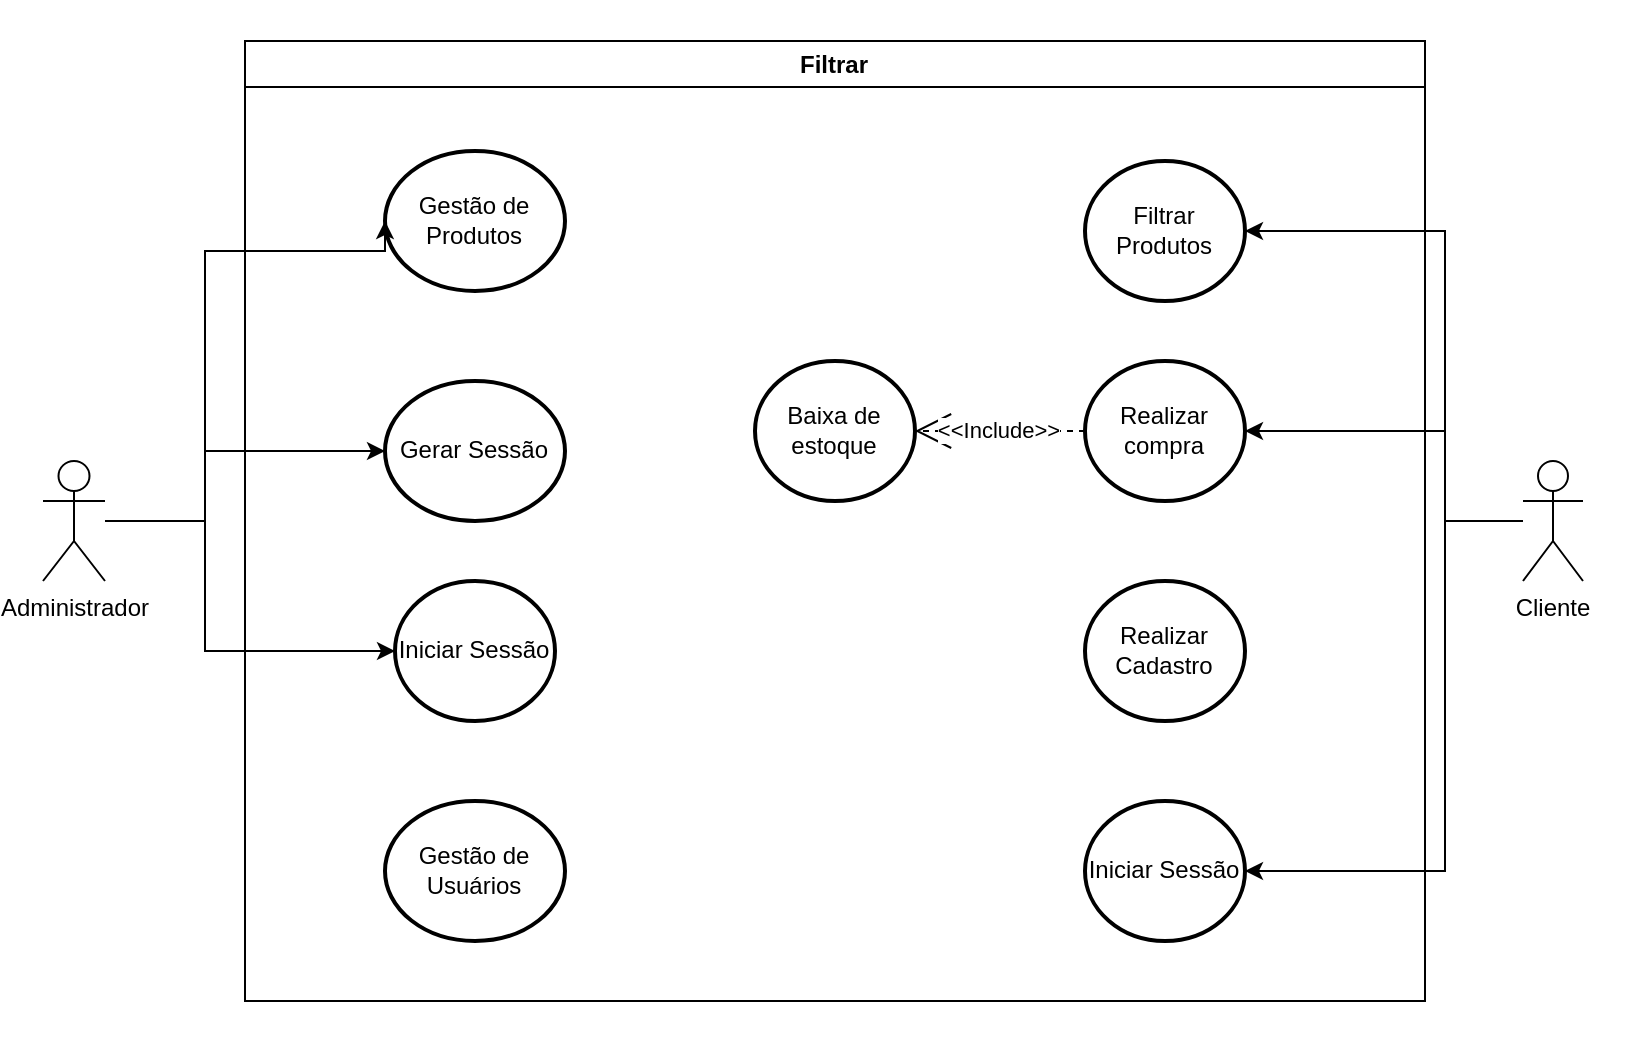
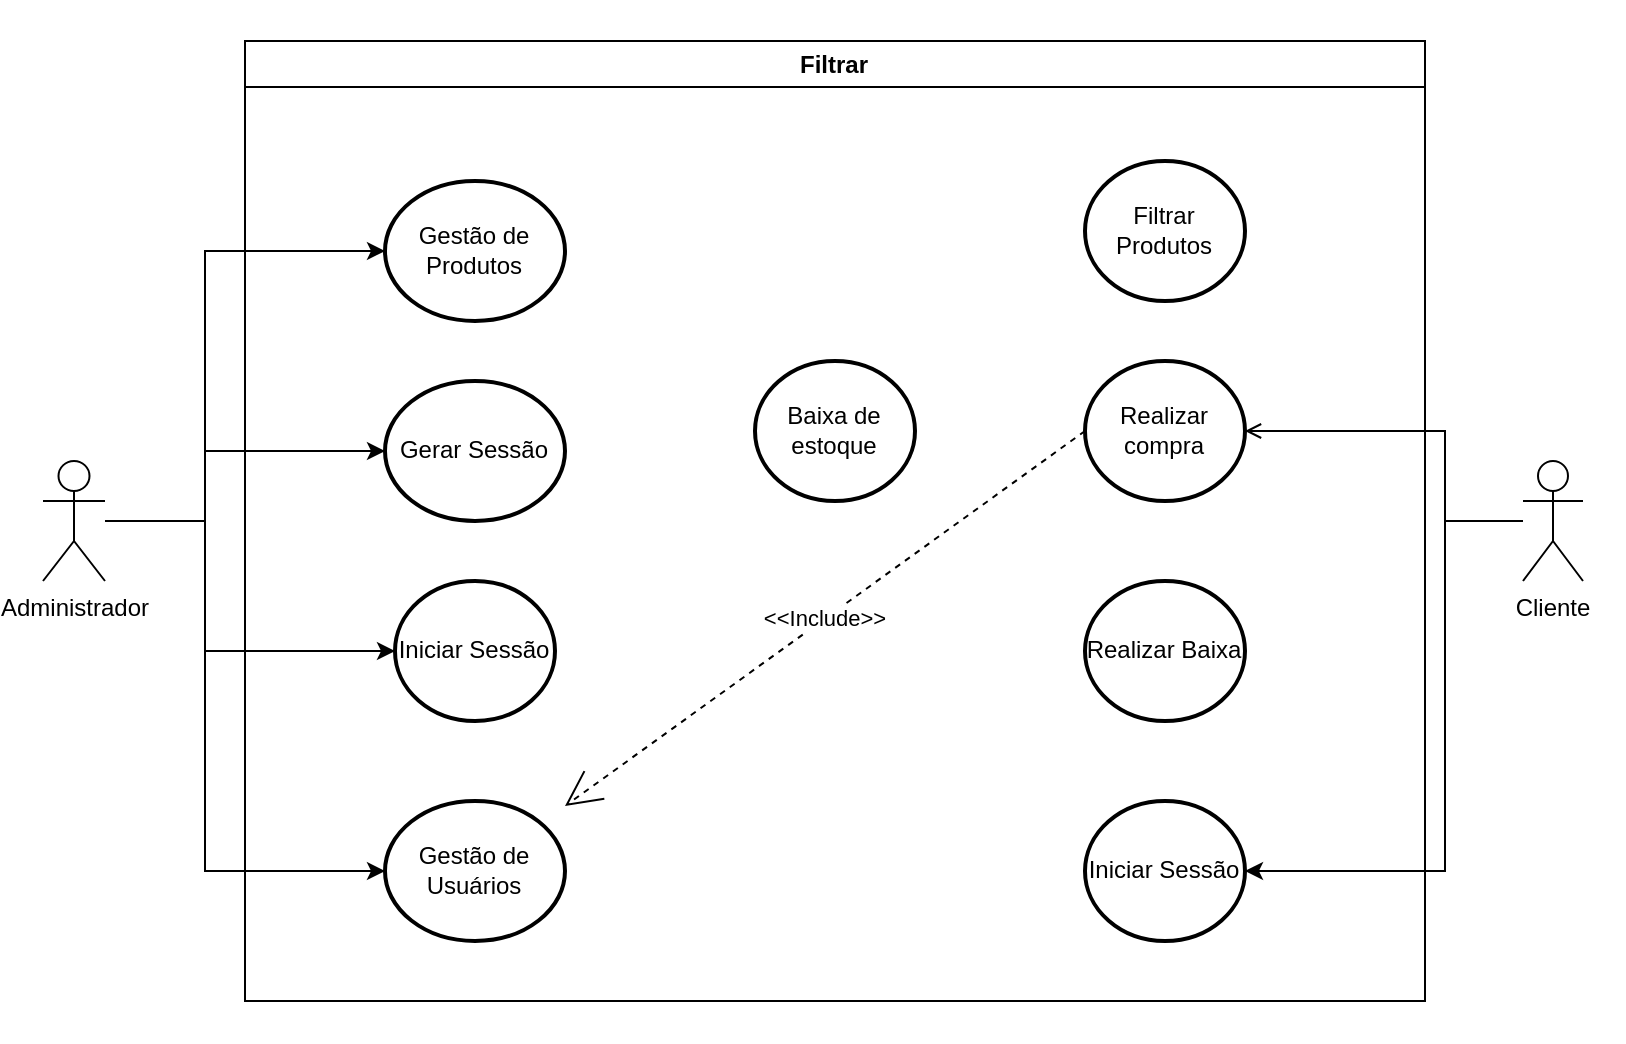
(475, 221) -> (475, 251)
(1445, 236) -> none
(1002, 431) -> (965, 518)
(1260, 431) -> (1256, 431)
(1165, 651) -> (1165, 651)
none -> (205, 846)
